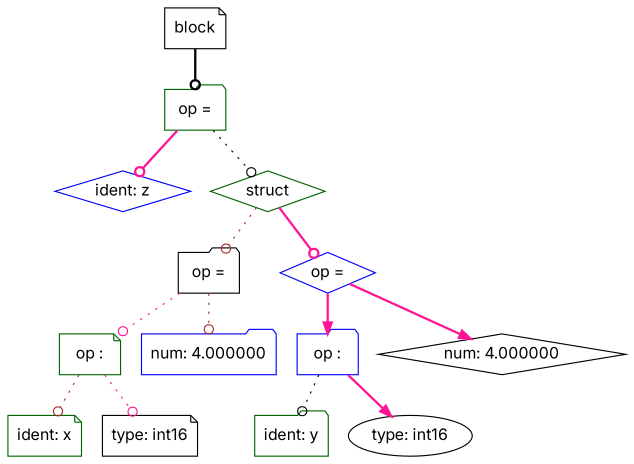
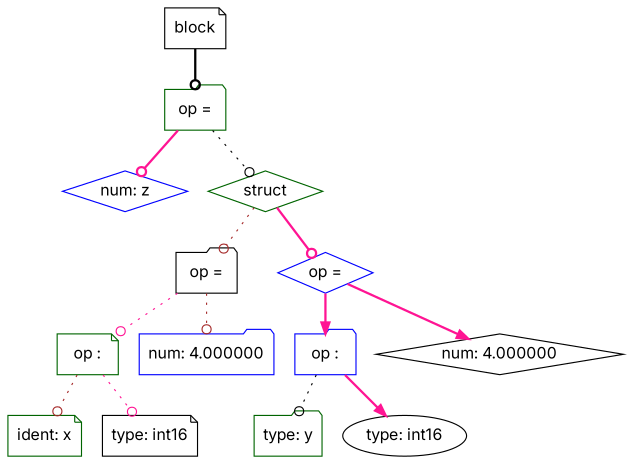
(123, 191) -> (125, 191)
(291, 436) -> (288, 436)
